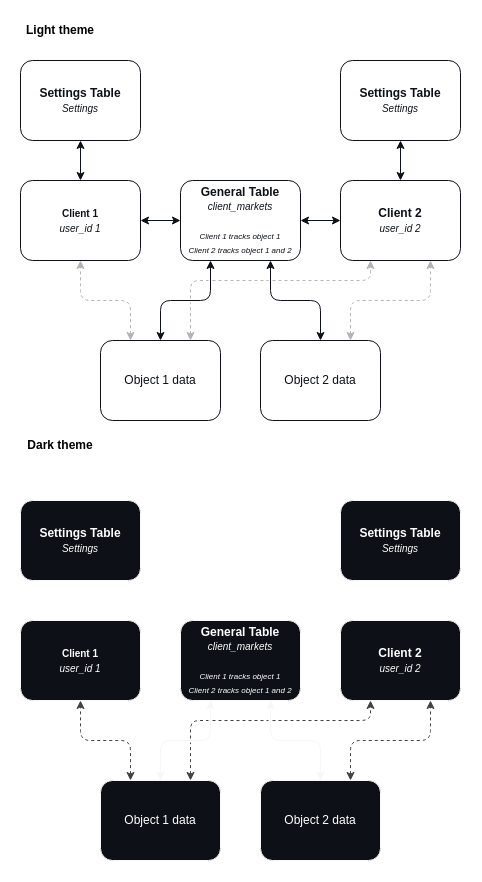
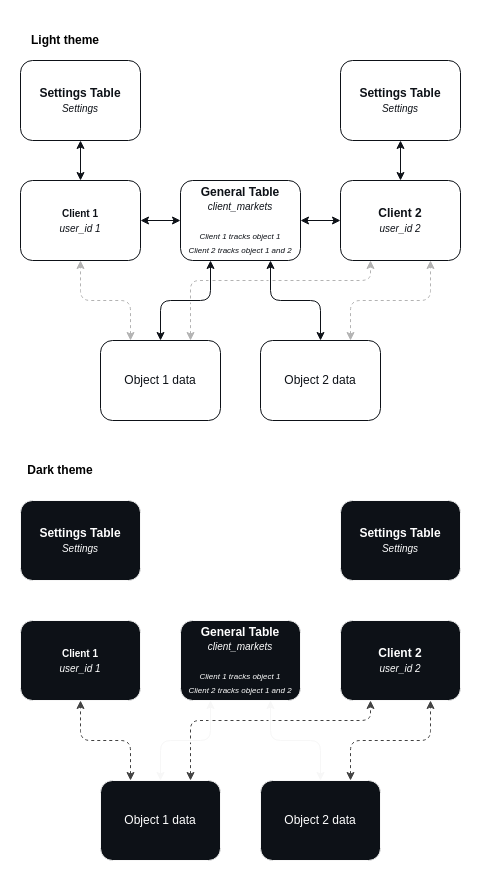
(61, 31) -> (66, 41)
(61, 446) -> (61, 471)
